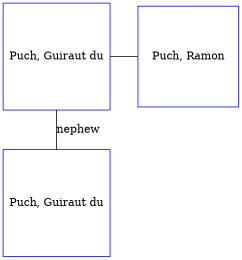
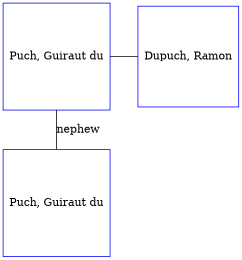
(188, 57) -> (188, 57)
